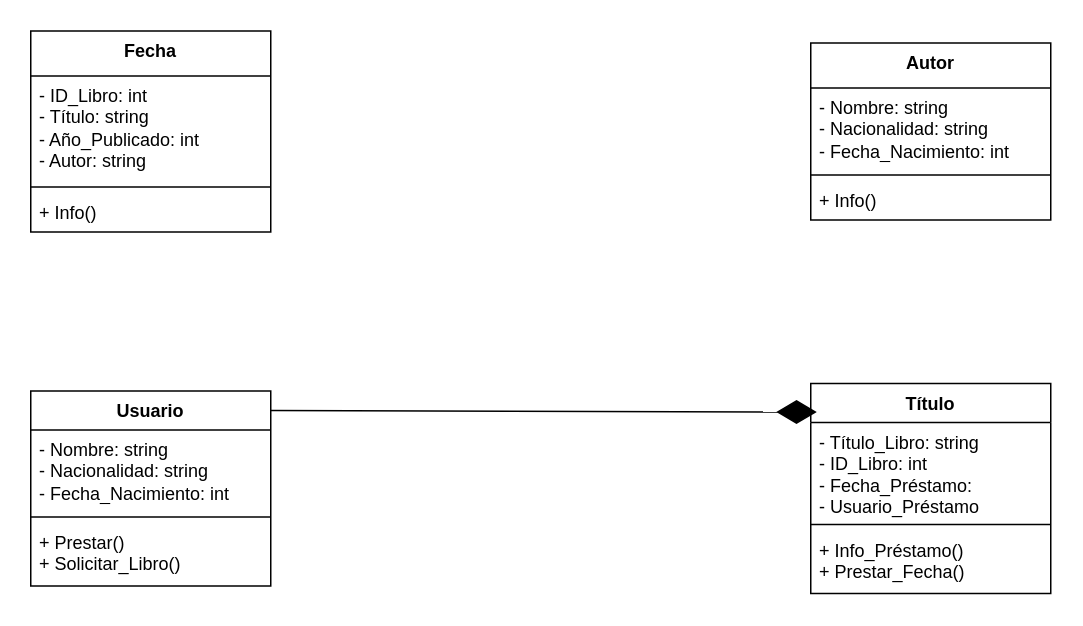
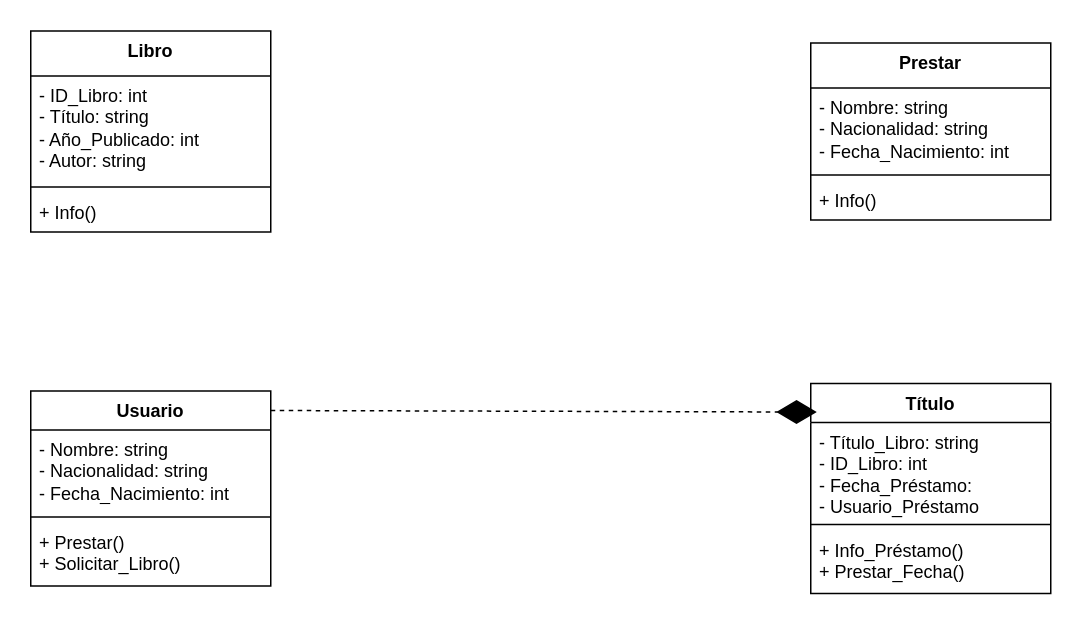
(151, 52) -> (151, 52)
(931, 64) -> (931, 64)
(525, 411) -> (525, 411)
